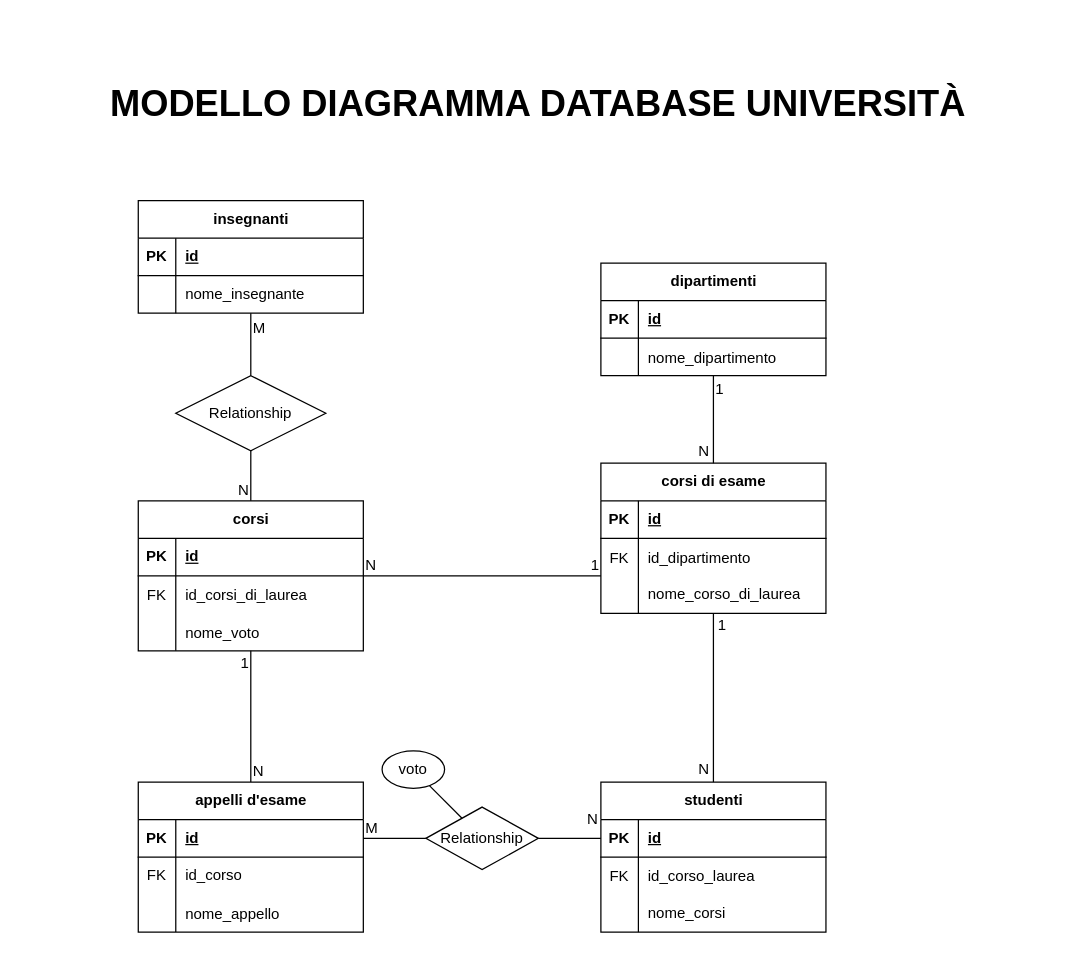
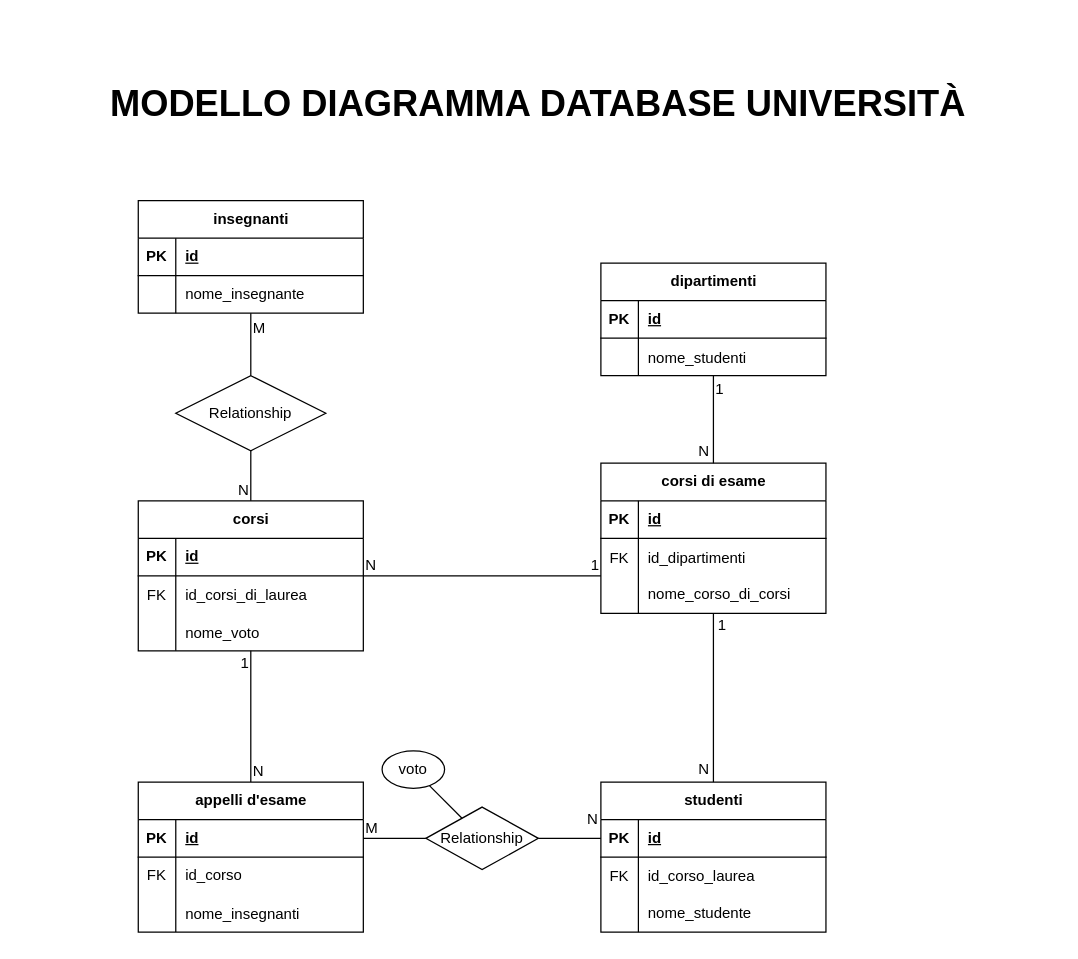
(715, 358) -> (700, 358)
(705, 558) -> (703, 558)
(728, 594) -> (724, 594)
(688, 913) -> (703, 913)
(232, 914) -> (244, 914)
